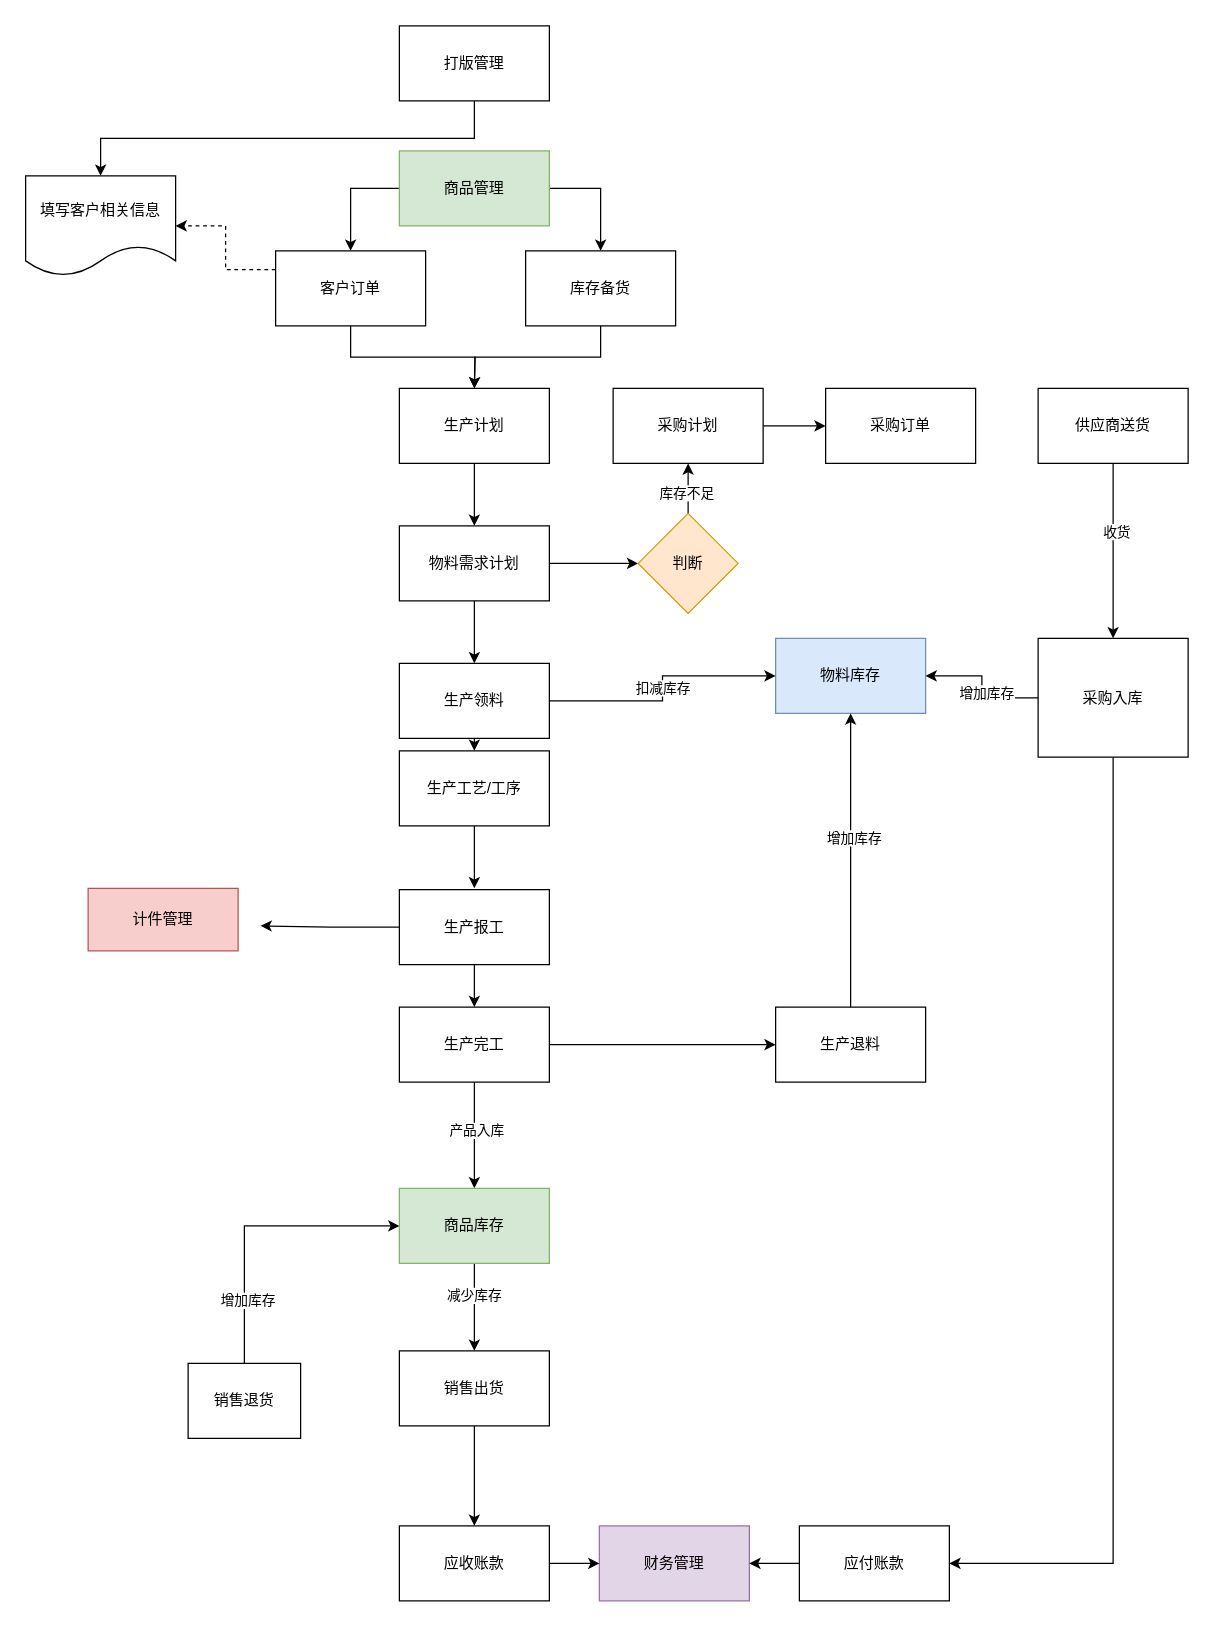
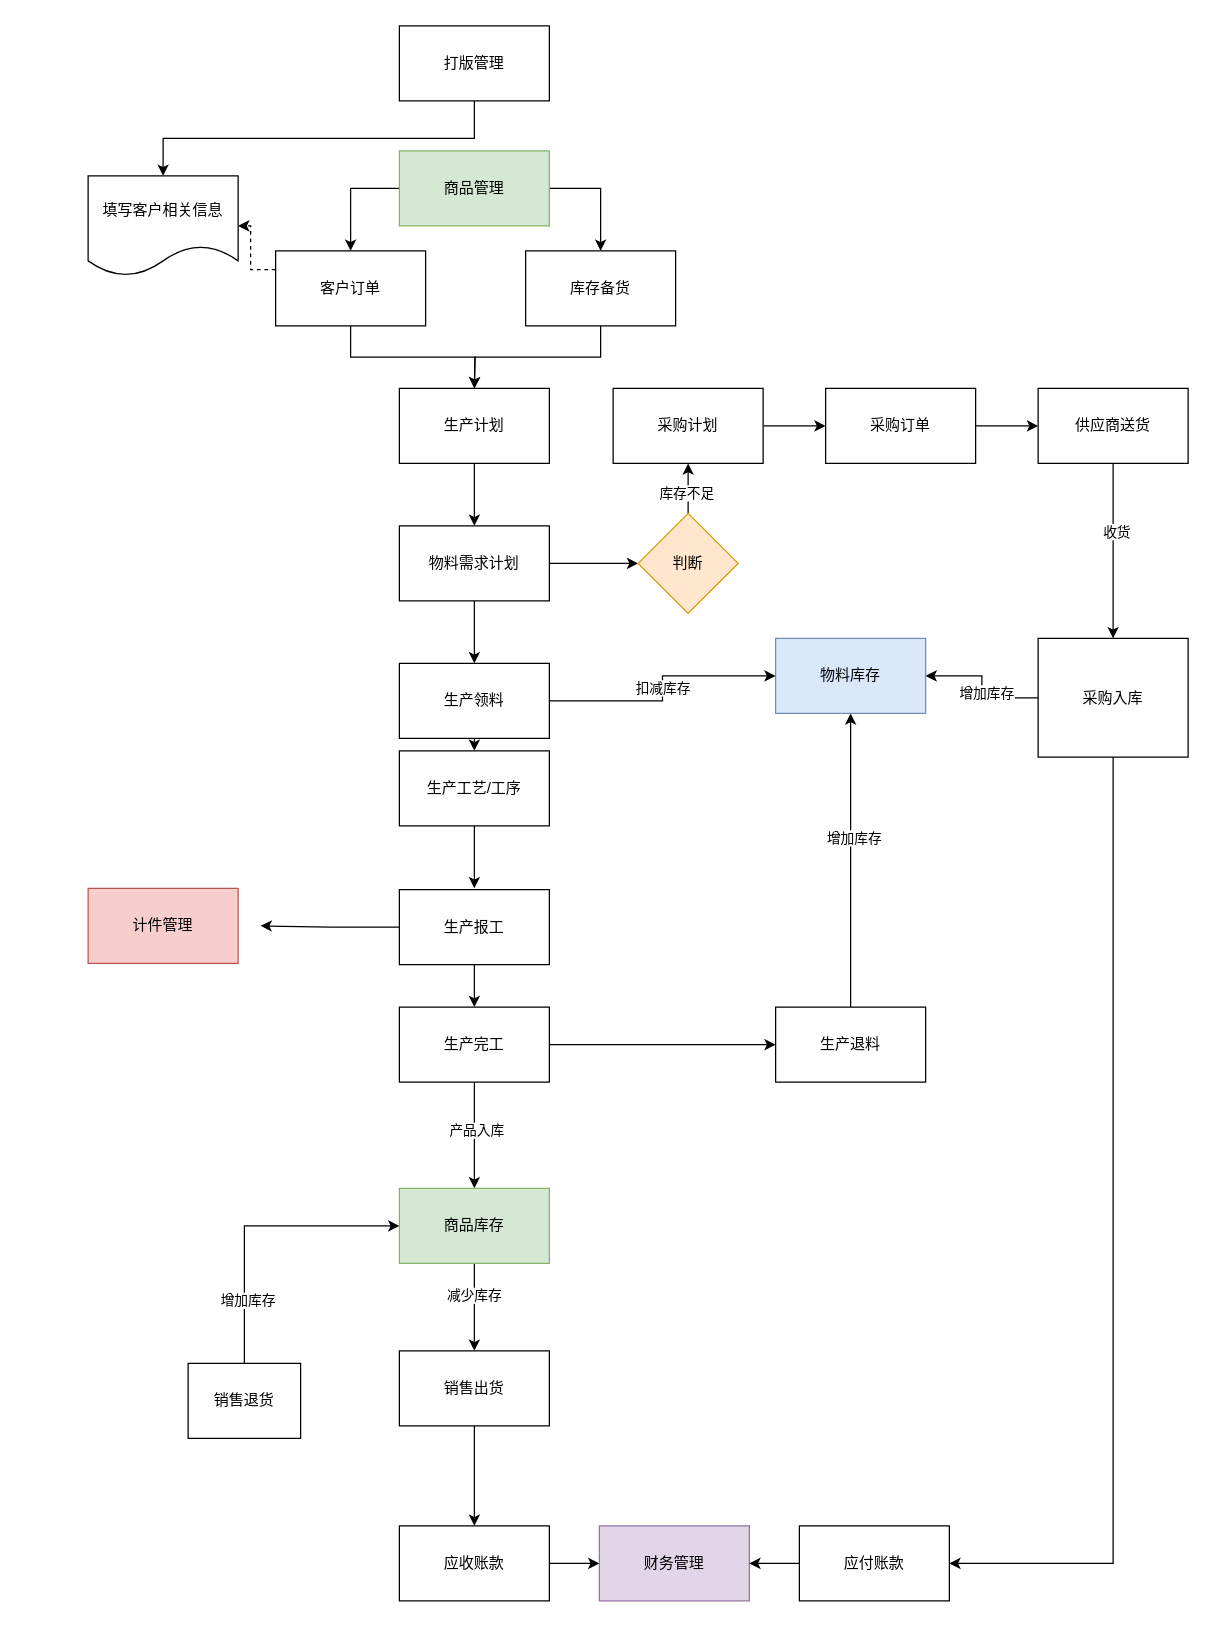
(101, 226) -> (163, 226)
none -> (1003, 426)
(163, 919) -> (163, 926)
